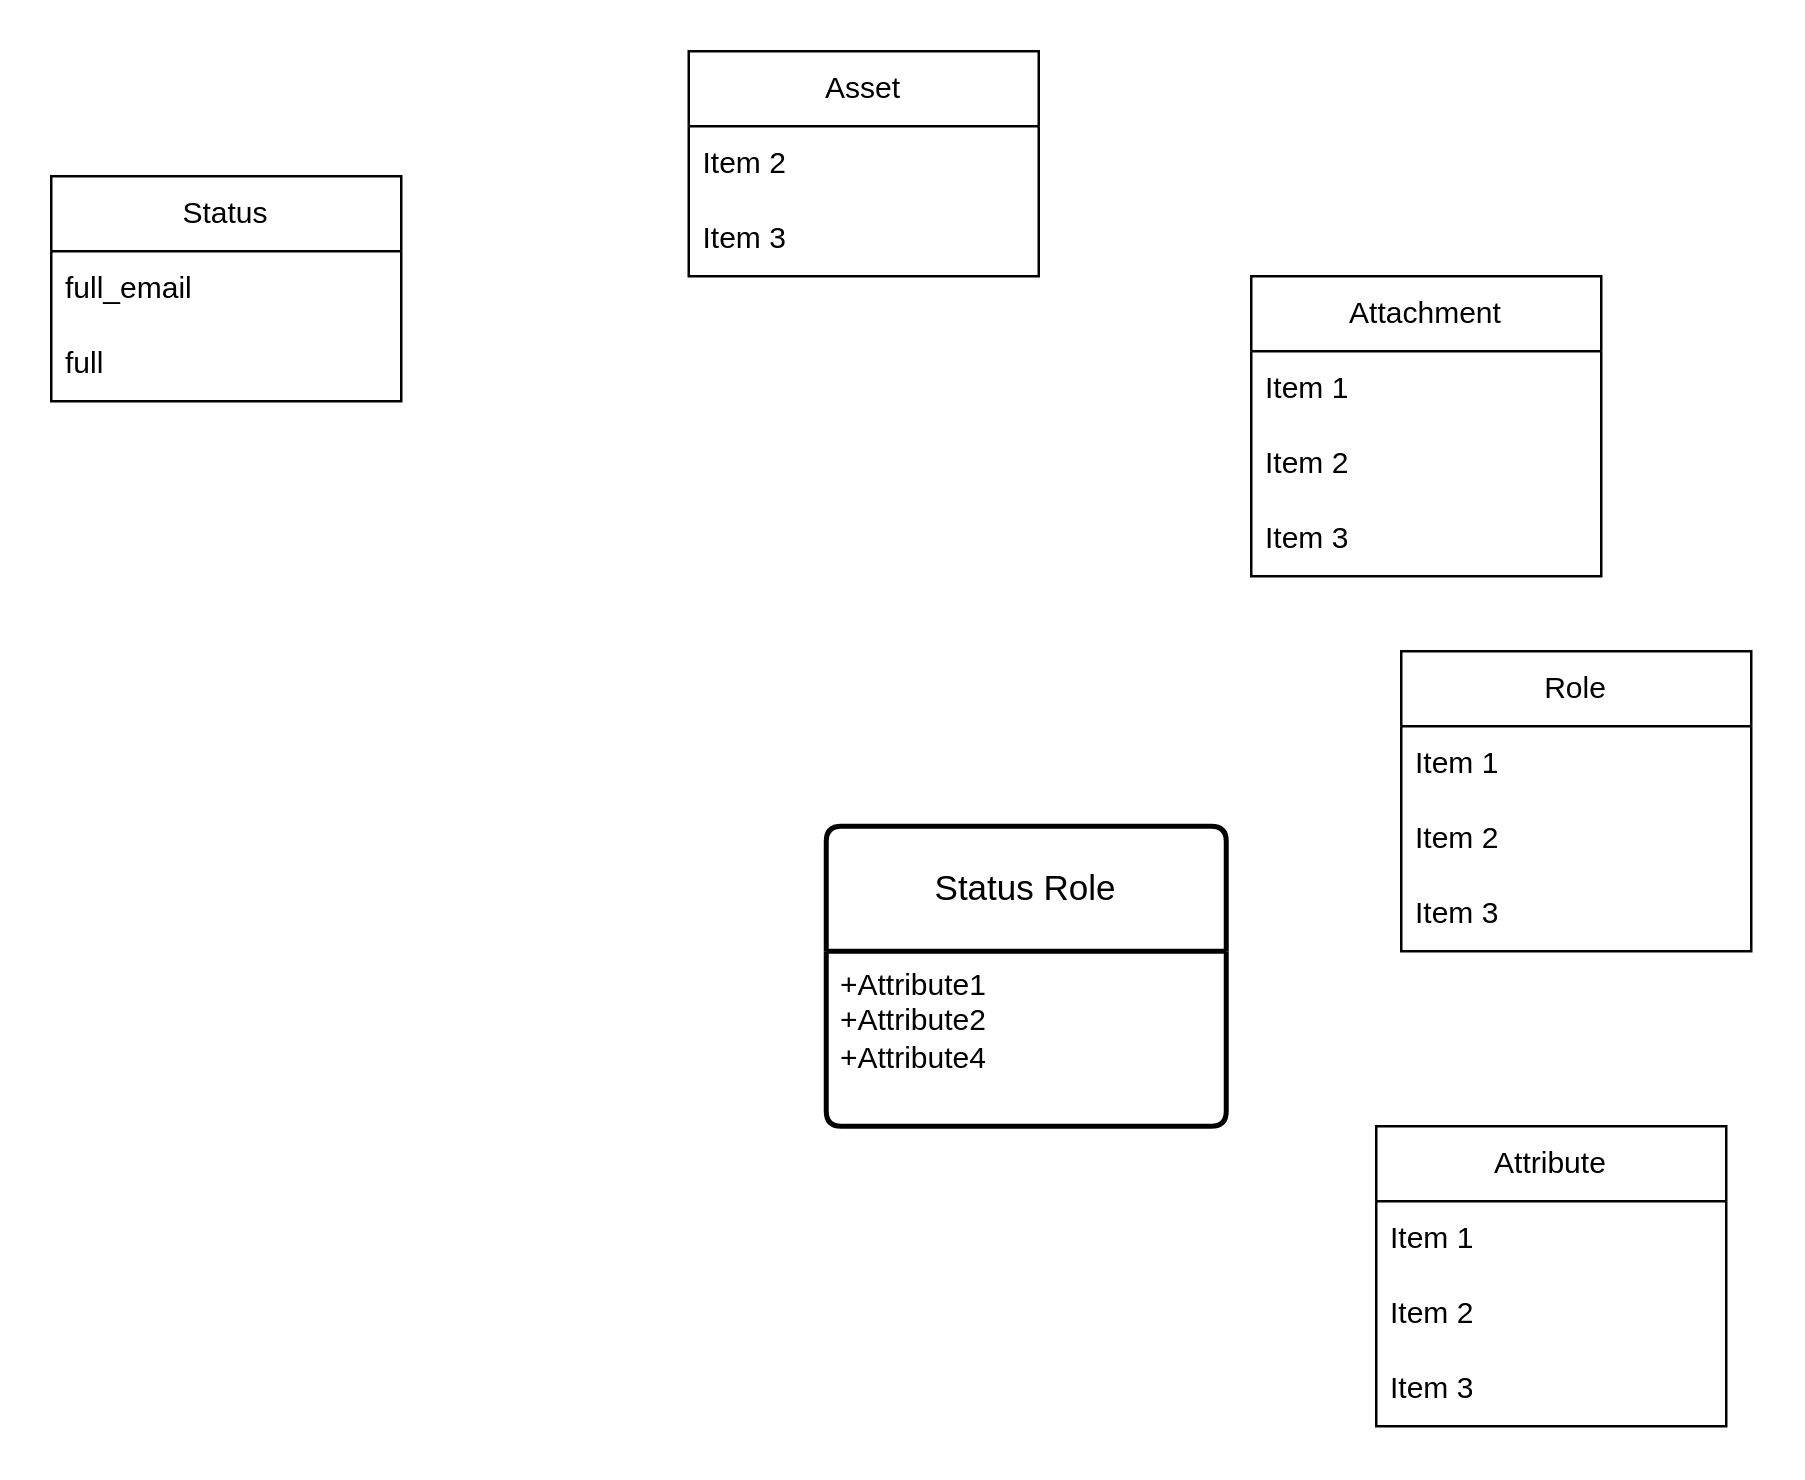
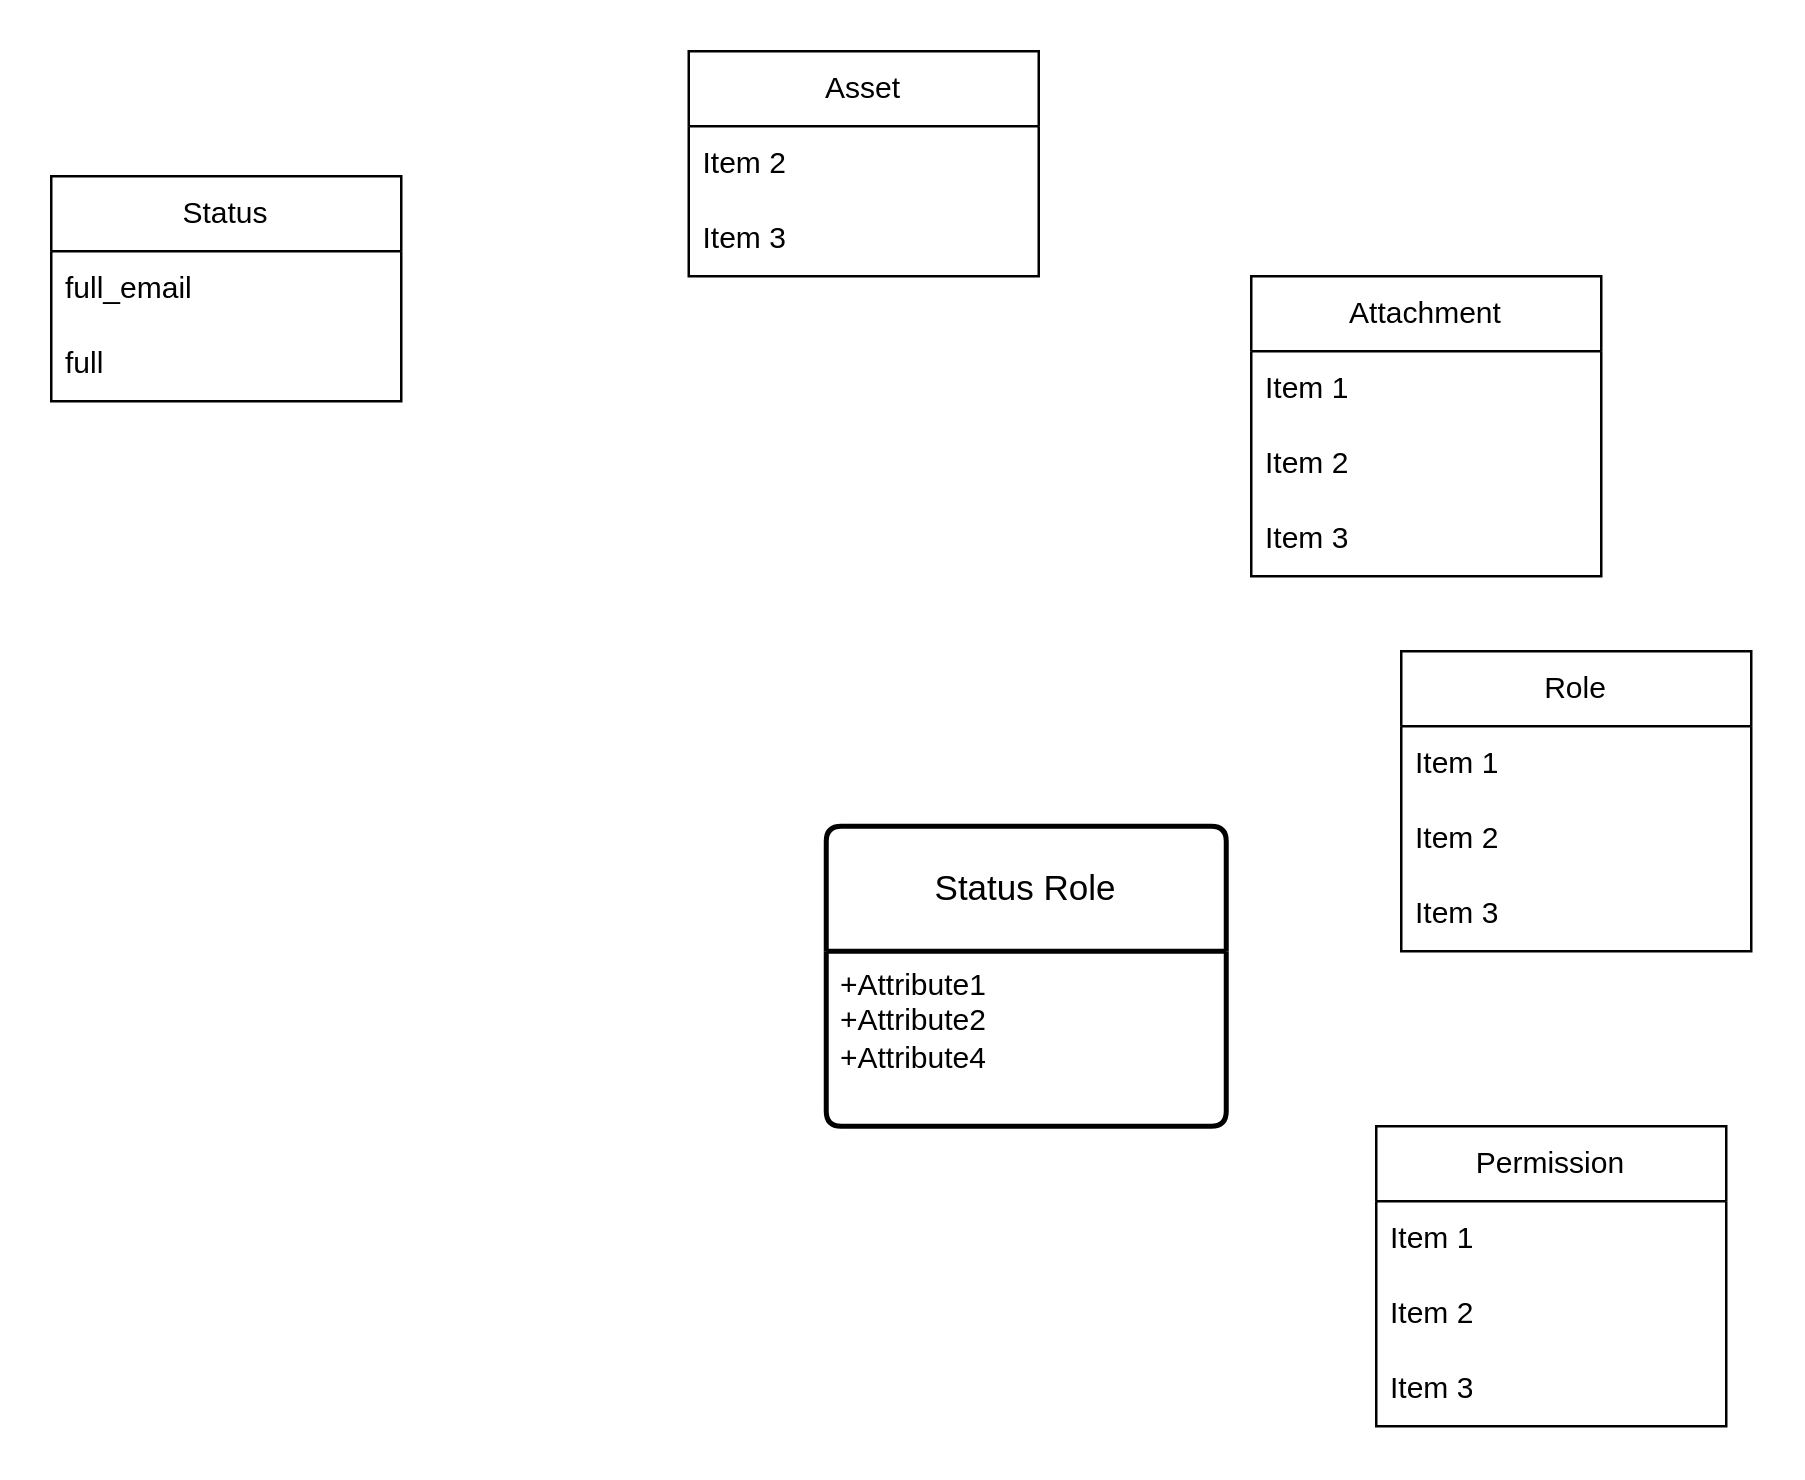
(1551, 1164) -> (1551, 1164)
